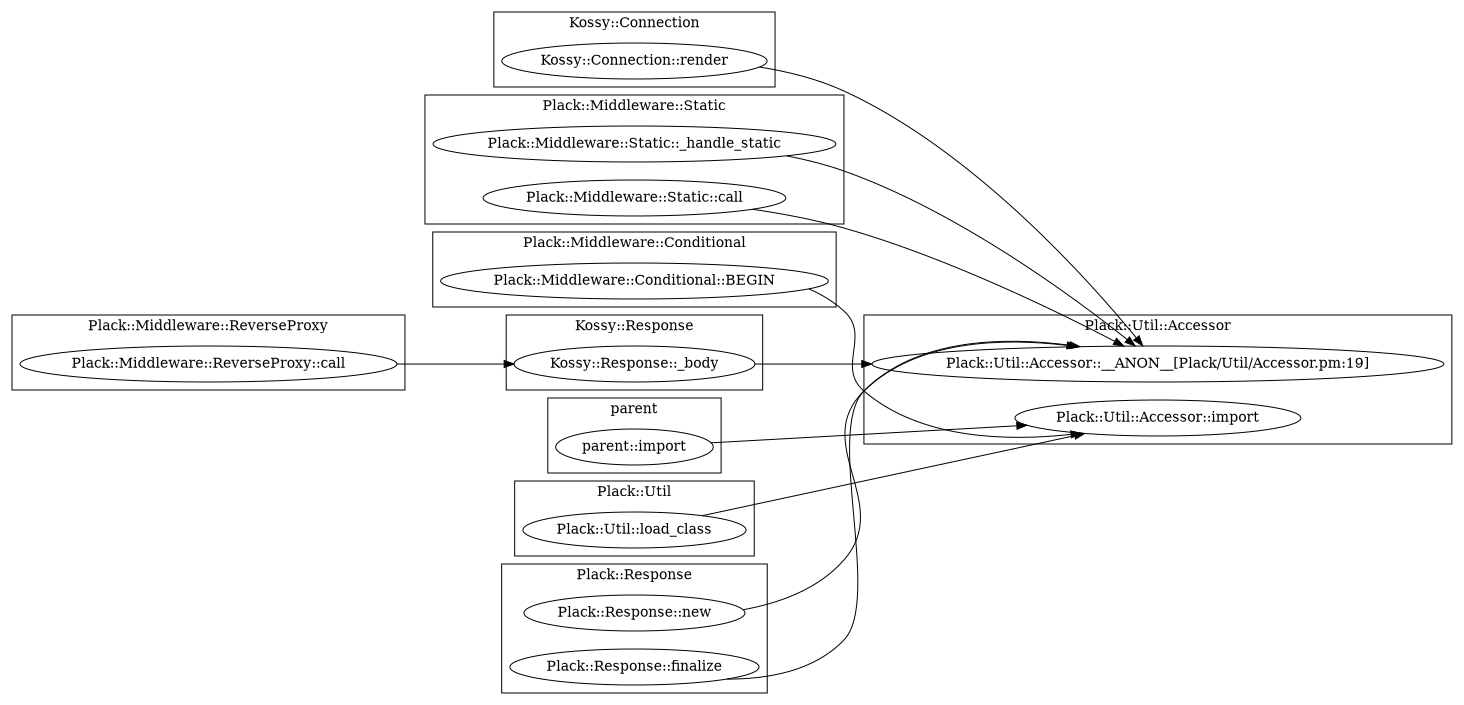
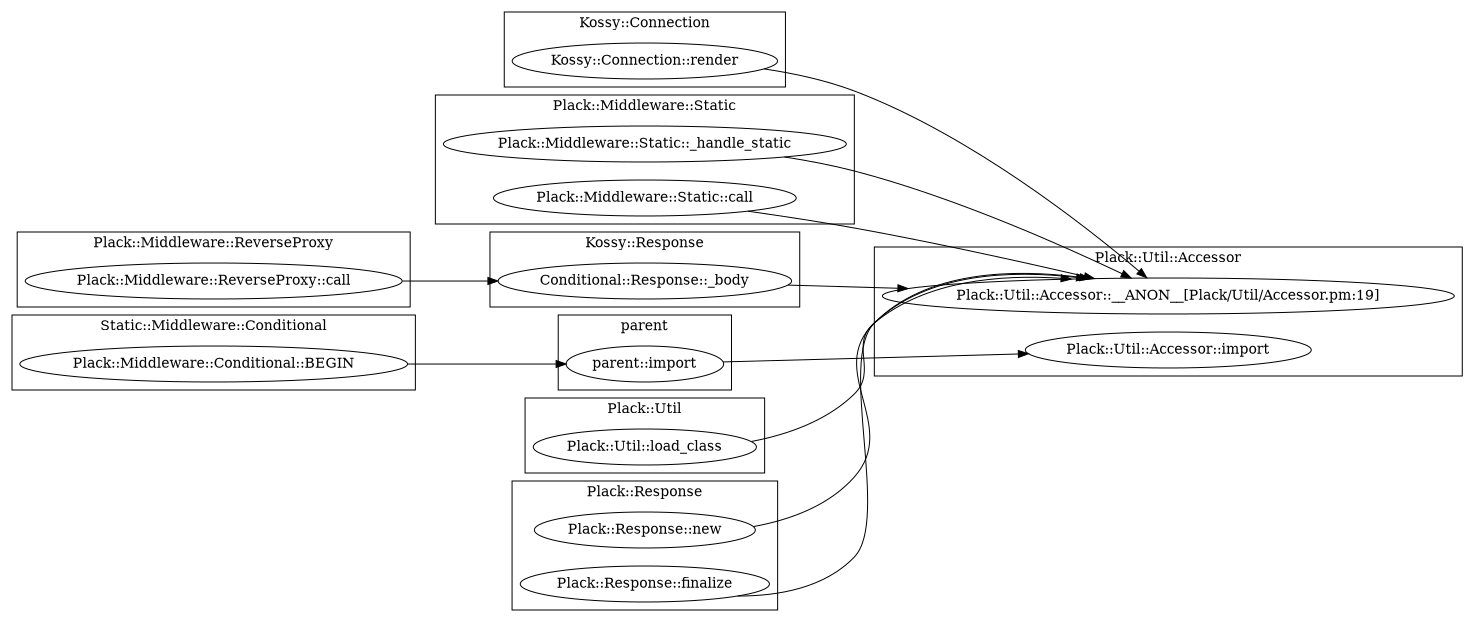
(634, 244) -> (214, 326)
(634, 364) -> (645, 281)
(901, 414) -> (482, 364)
(888, 476) -> (848, 399)
